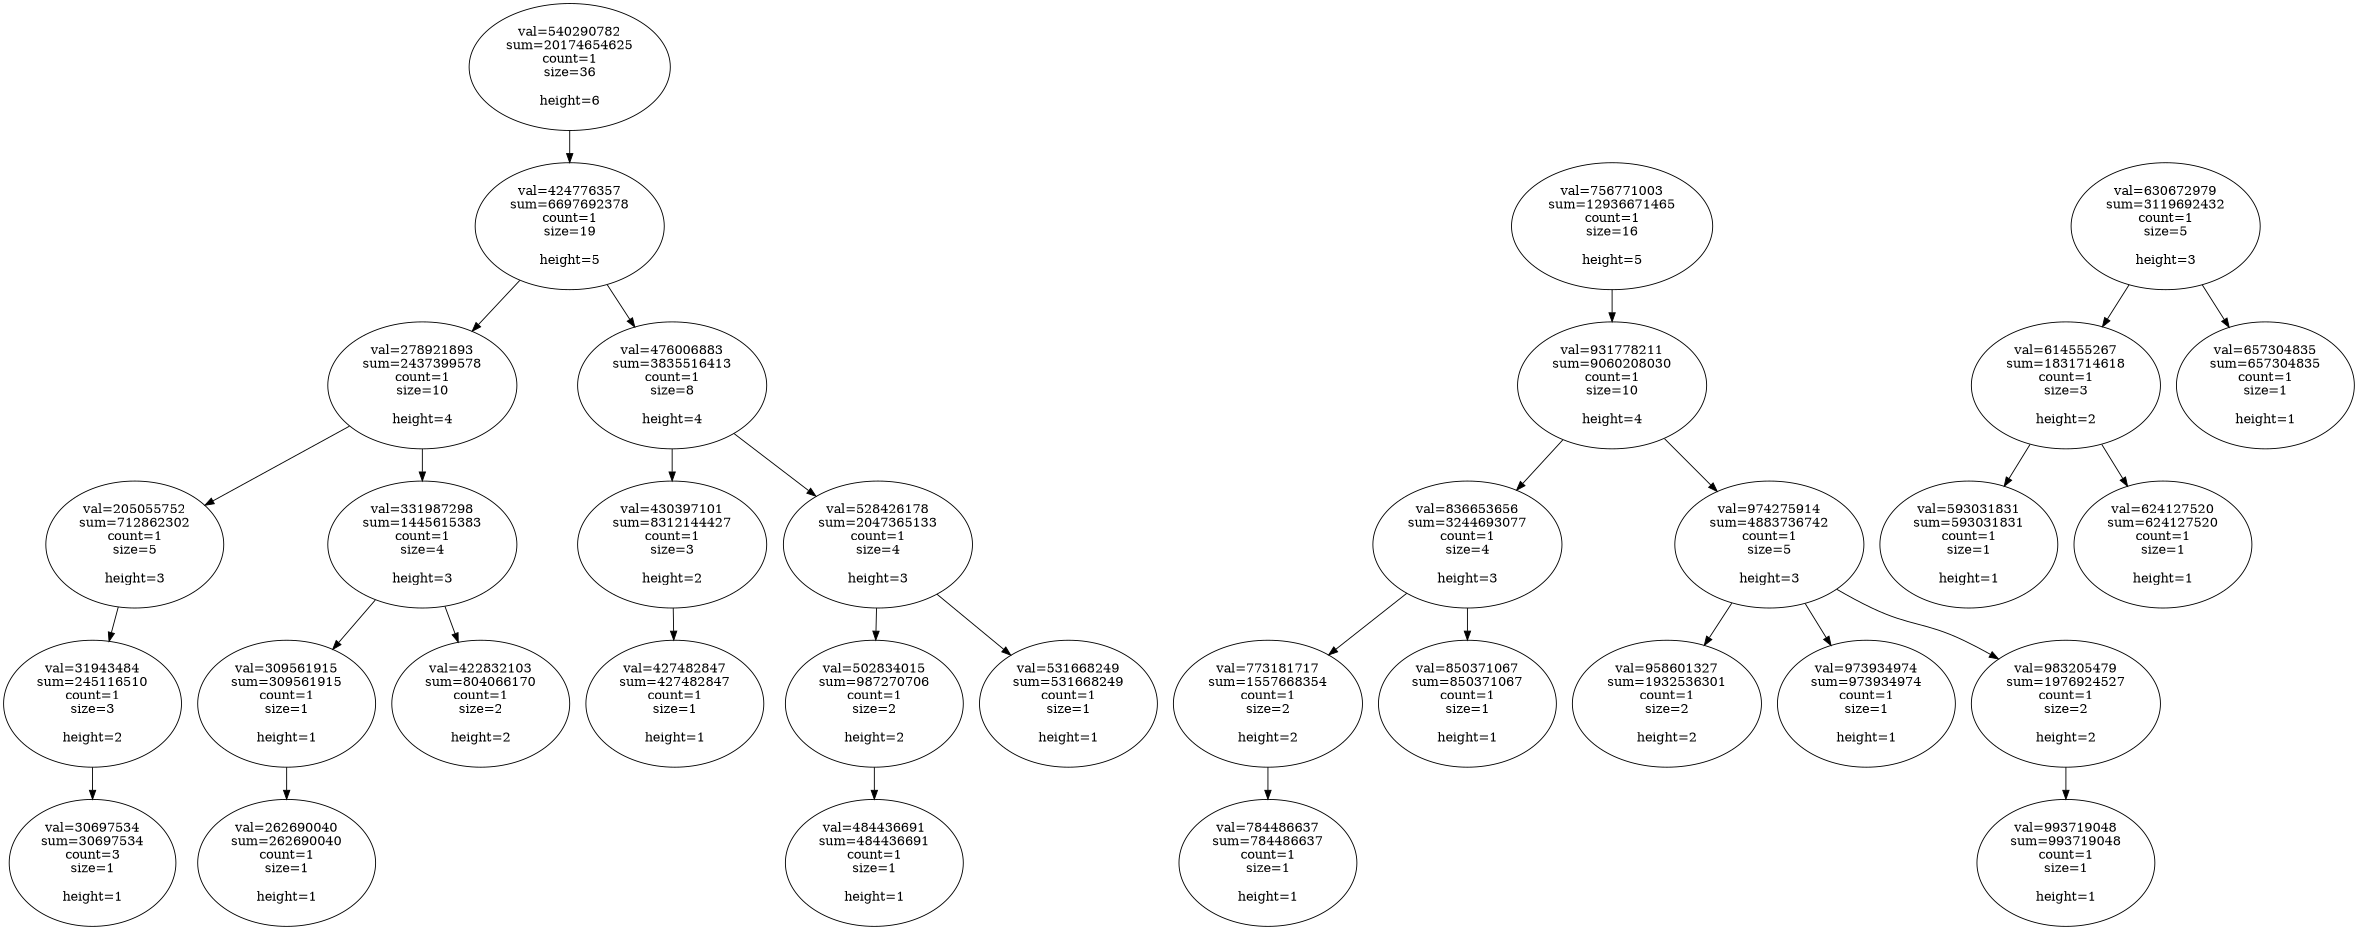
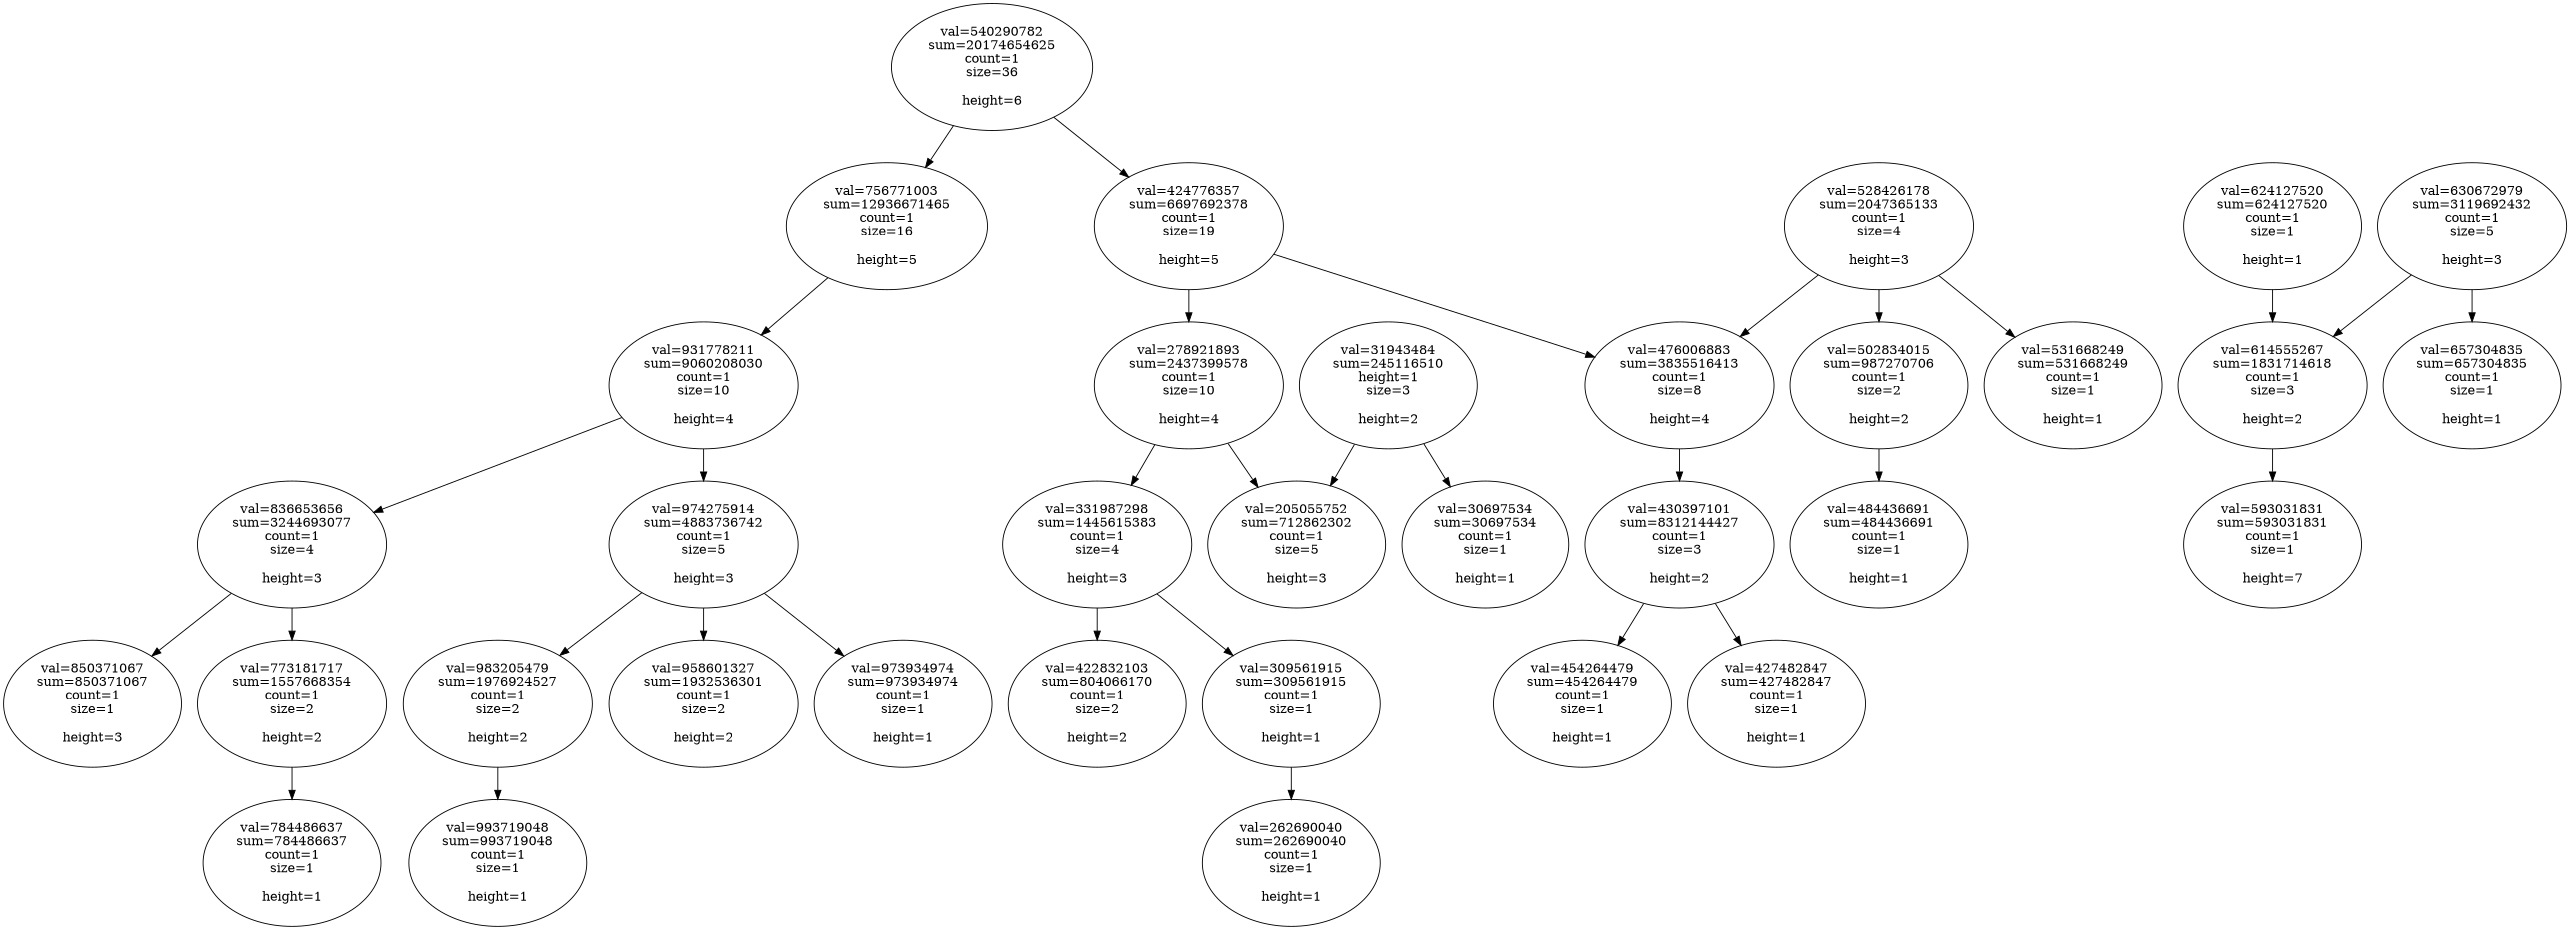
none -> (942, 143)
(2112, 461) -> (2273, 301)
(771, 462) -> (1783, 303)
(1969, 579) -> (2273, 579)
(115, 620) -> (1345, 461)
(93, 696) -> (1388, 377)
none -> (1582, 704)
(1467, 738) -> (93, 738)
(93, 855) -> (1485, 537)
